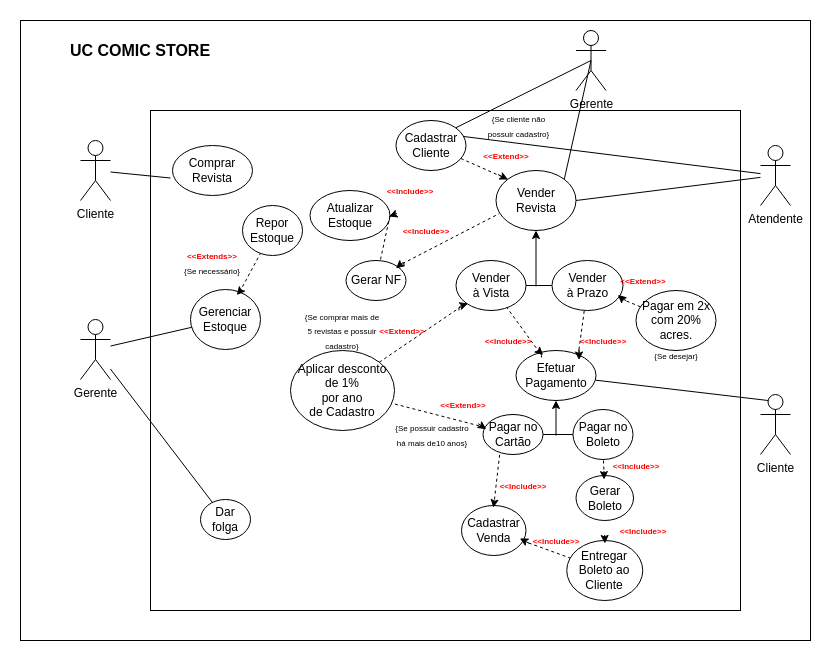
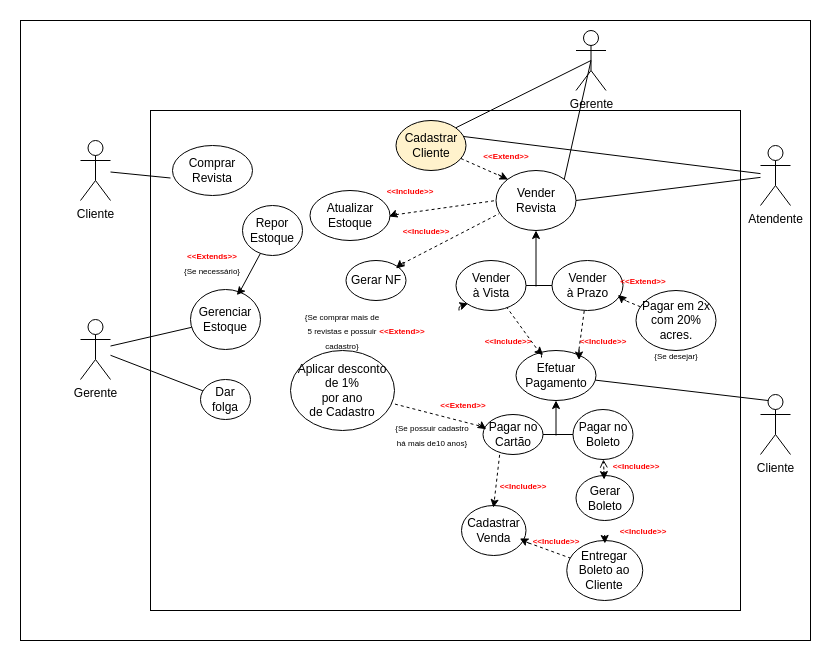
(141, 51) -> none
(519, 126) -> none
(431, 146) -> (431, 146)
(385, 240) -> (444, 208)
(251, 271) -> (251, 271)
(418, 336) -> none
(604, 465) -> (604, 465)
(226, 520) -> (226, 400)
